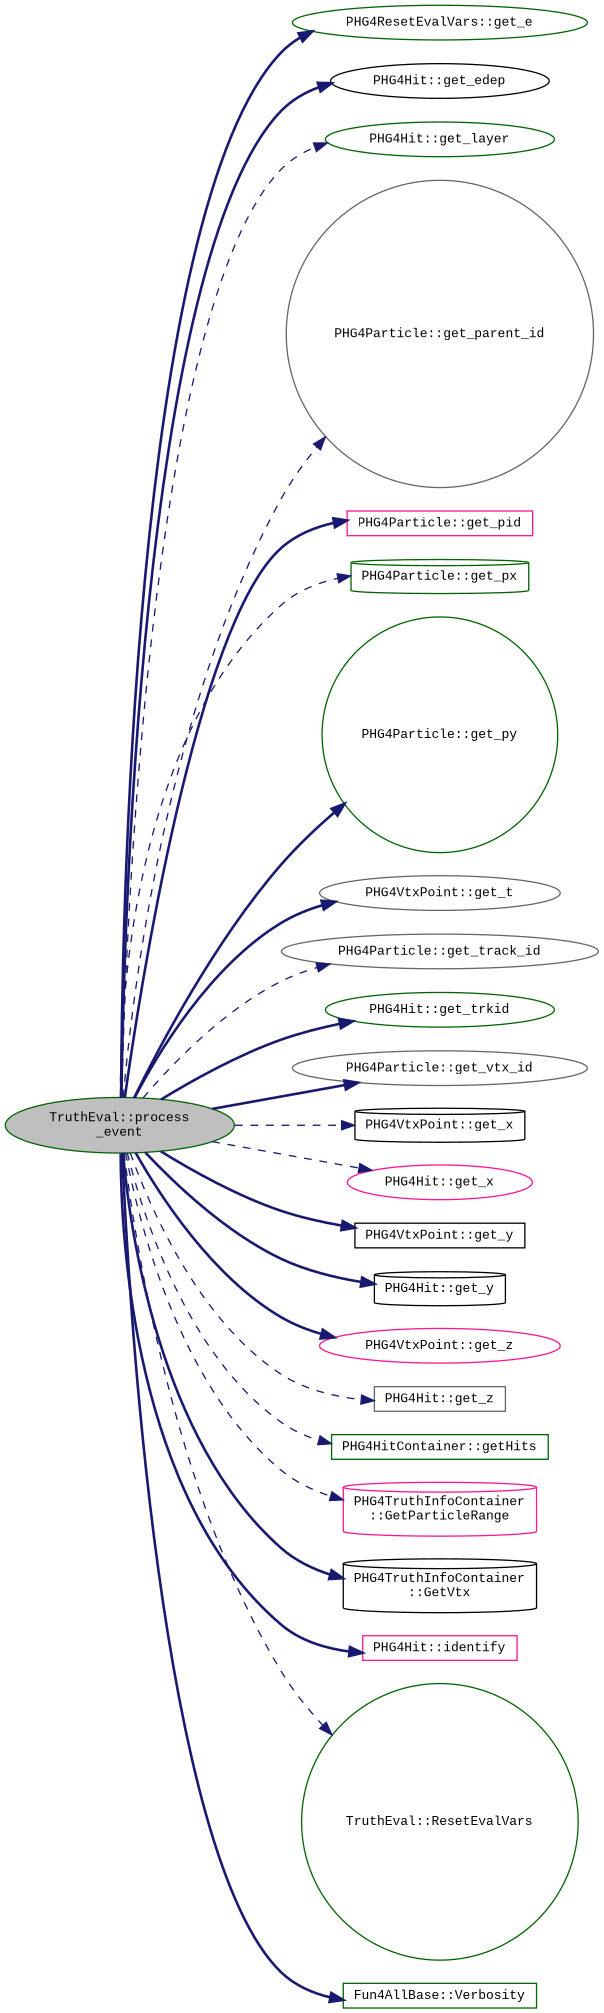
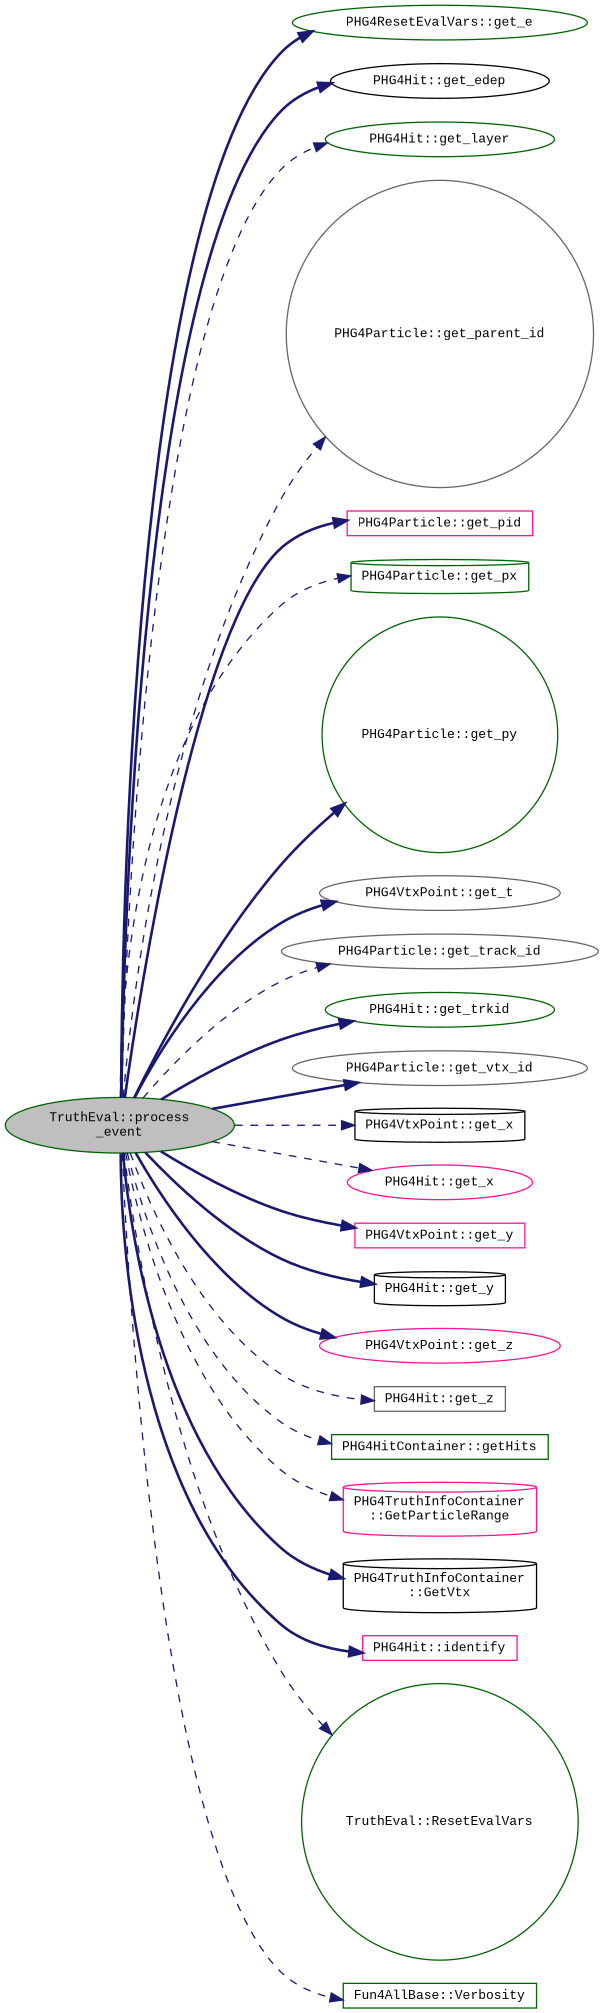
(440, 1235) -> (440, 1235)
(163, 1601) -> (163, 1601)
